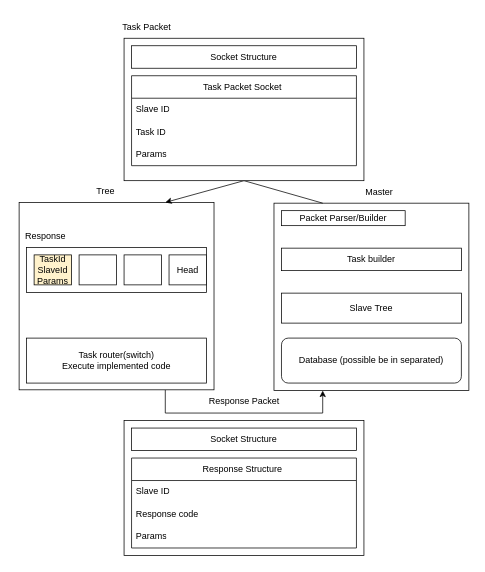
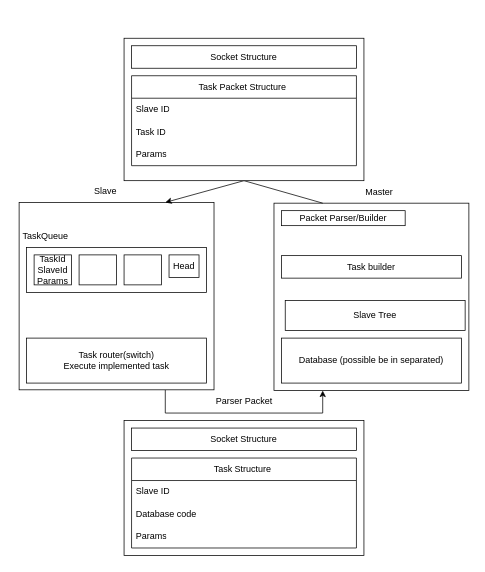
(147, 27) -> none
(244, 87) -> (244, 87)
(106, 191) -> (106, 191)
(46, 236) -> (46, 236)
(372, 259) -> (372, 267)
(53, 270) -> (53, 270)
(188, 270) -> (184, 266)
(372, 308) -> (375, 315)
(117, 360) -> (117, 360)
(372, 360) -> (372, 360)
(245, 401) -> (245, 401)
(244, 469) -> (244, 469)
(168, 514) -> (168, 514)
